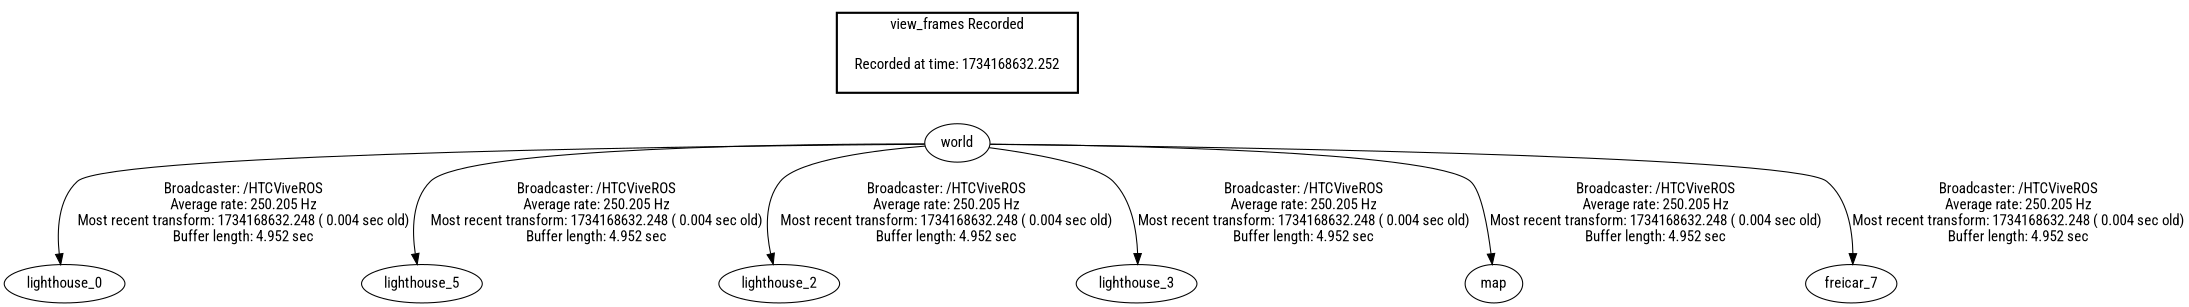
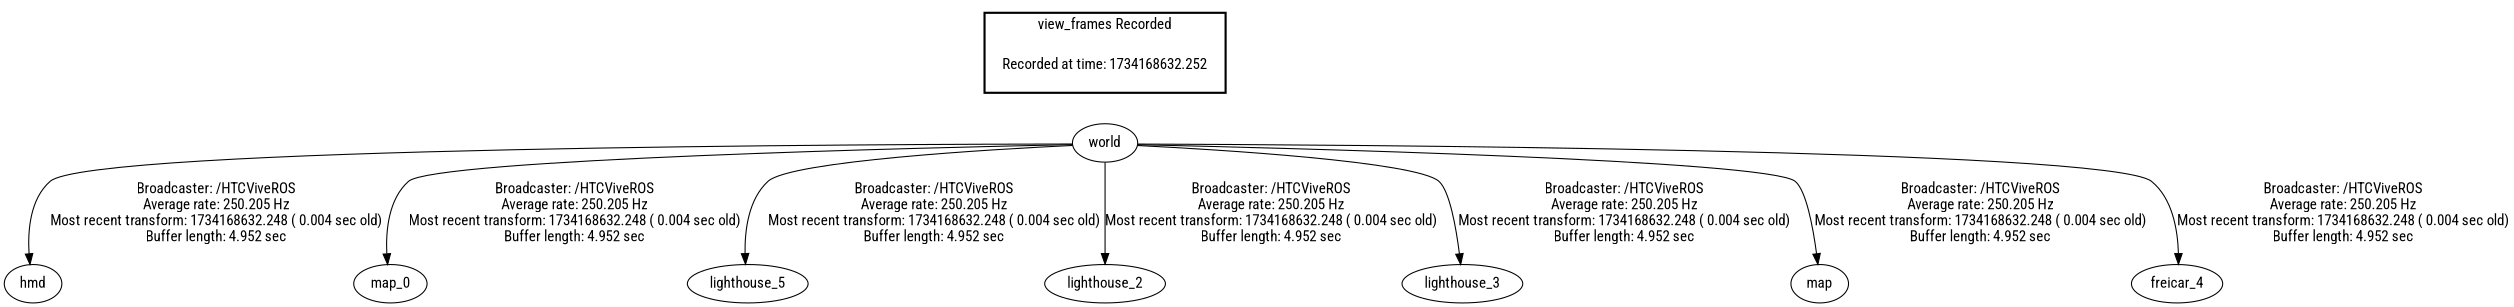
none -> (33, 284)
(65, 284) -> (390, 284)
(1851, 284) -> (2177, 284)
